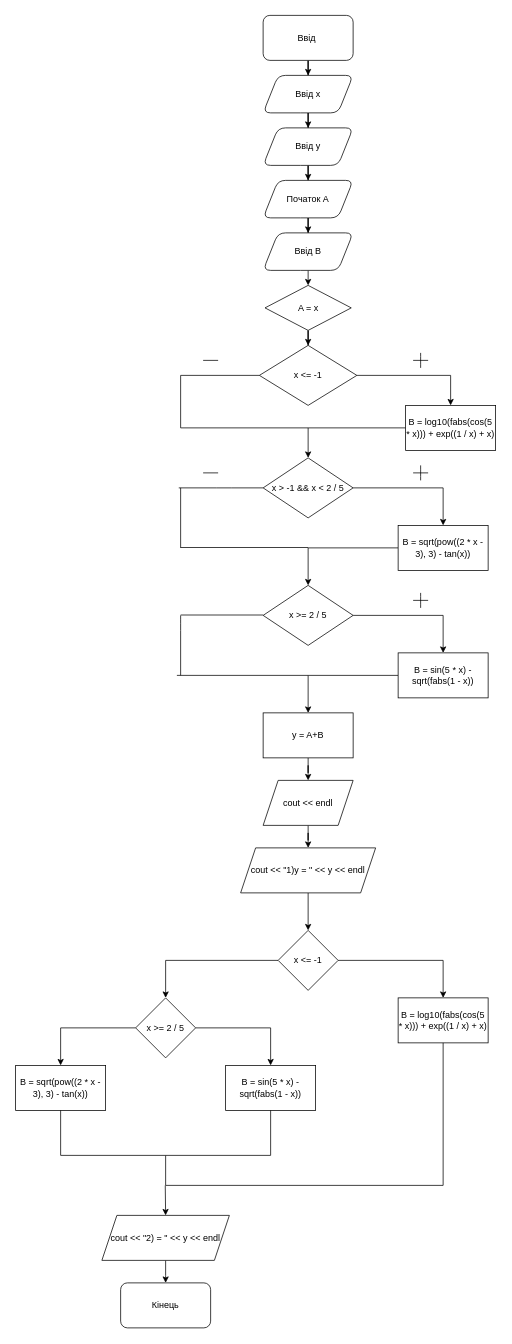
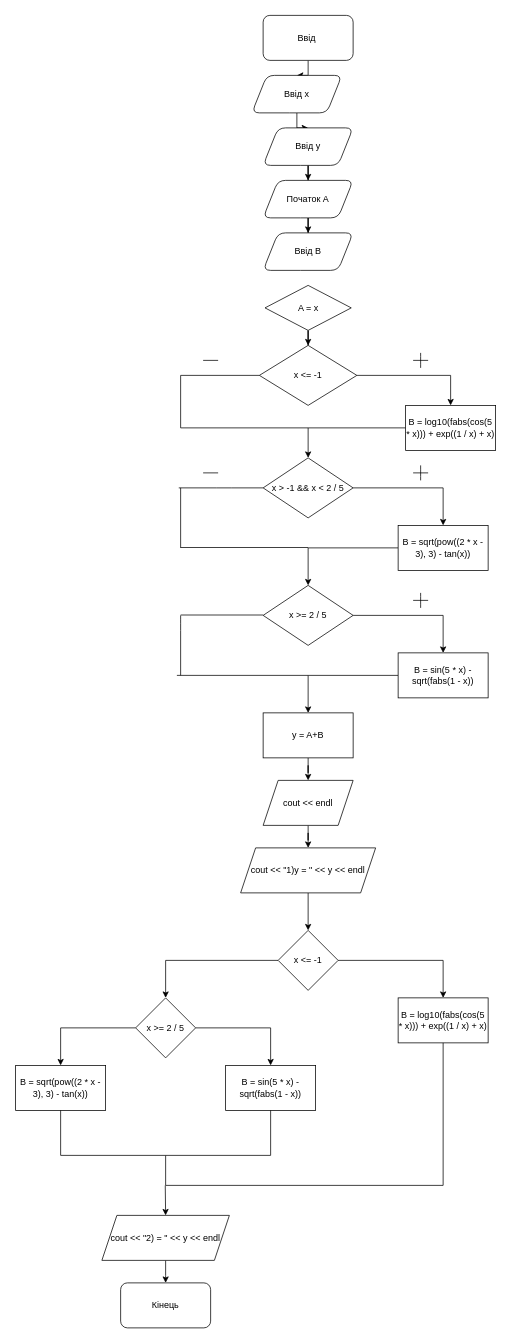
(308, 94) -> (297, 94)
(308, 279) -> none
